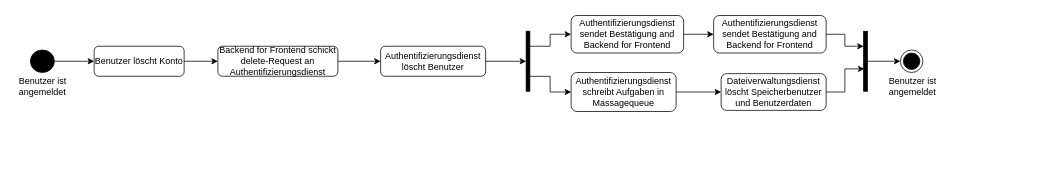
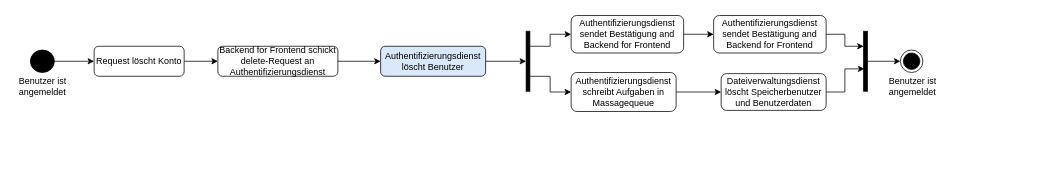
(139, 61) -> (139, 61)
(433, 61) -> (433, 61)
